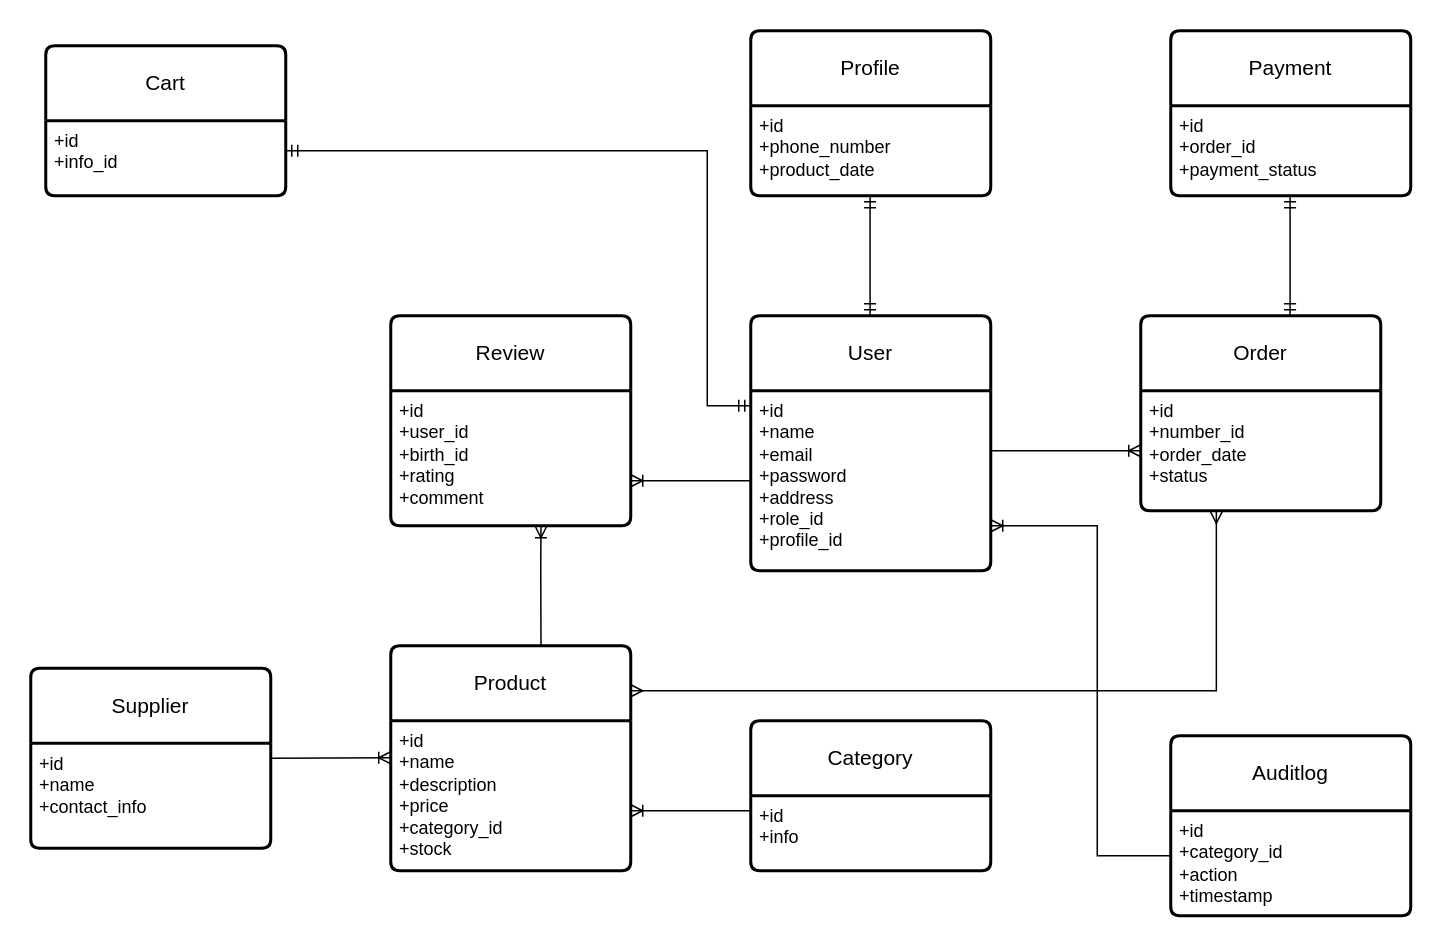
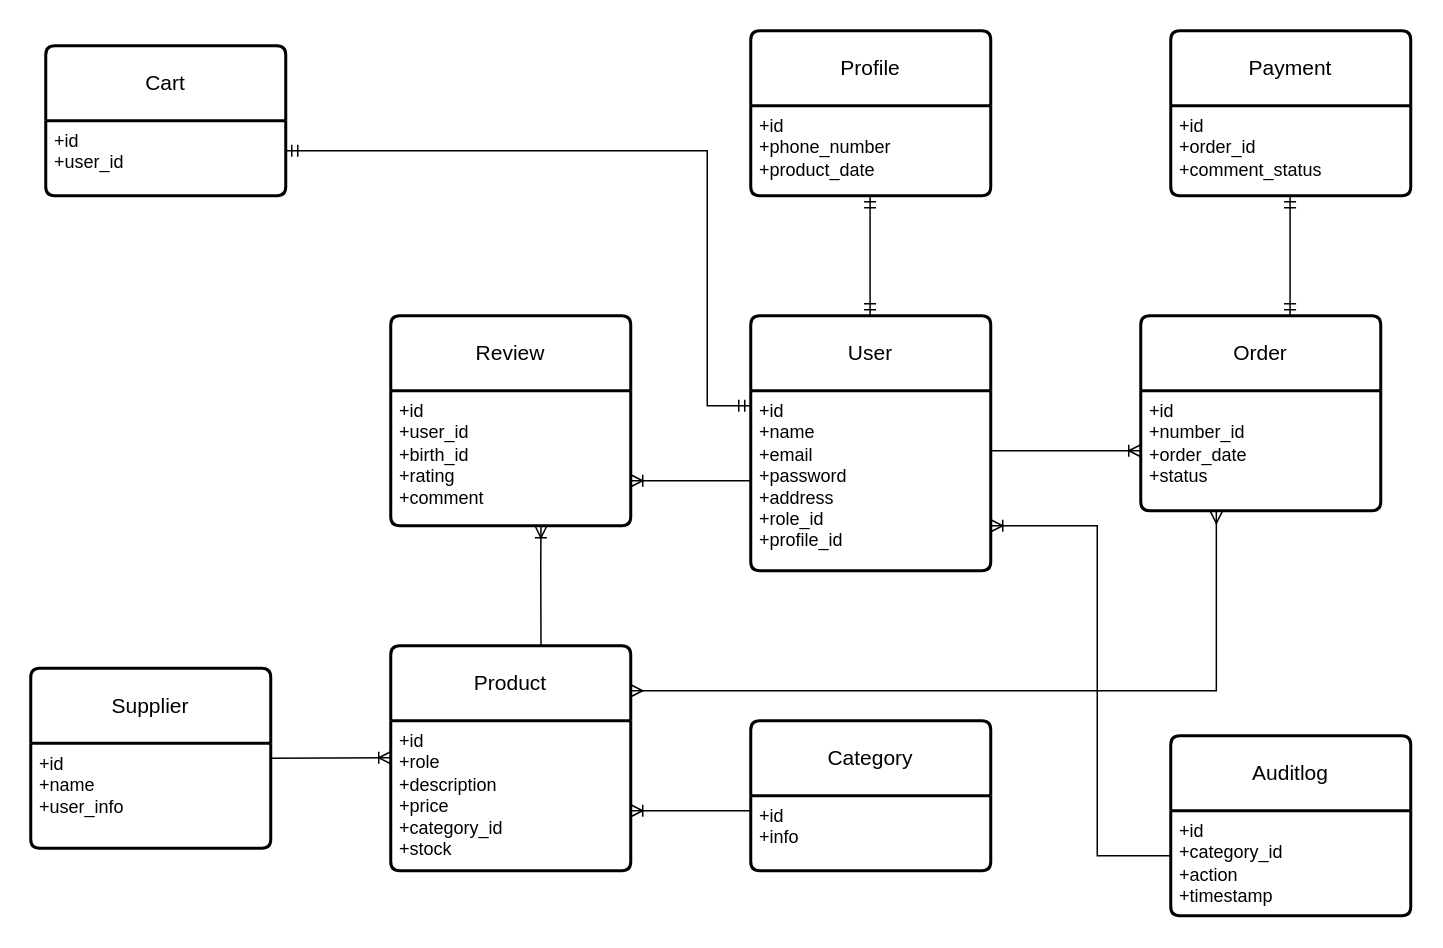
(1255, 149) -> (1255, 149)
(90, 153) -> (93, 153)
(103, 786) -> (88, 786)
(458, 796) -> (458, 796)
